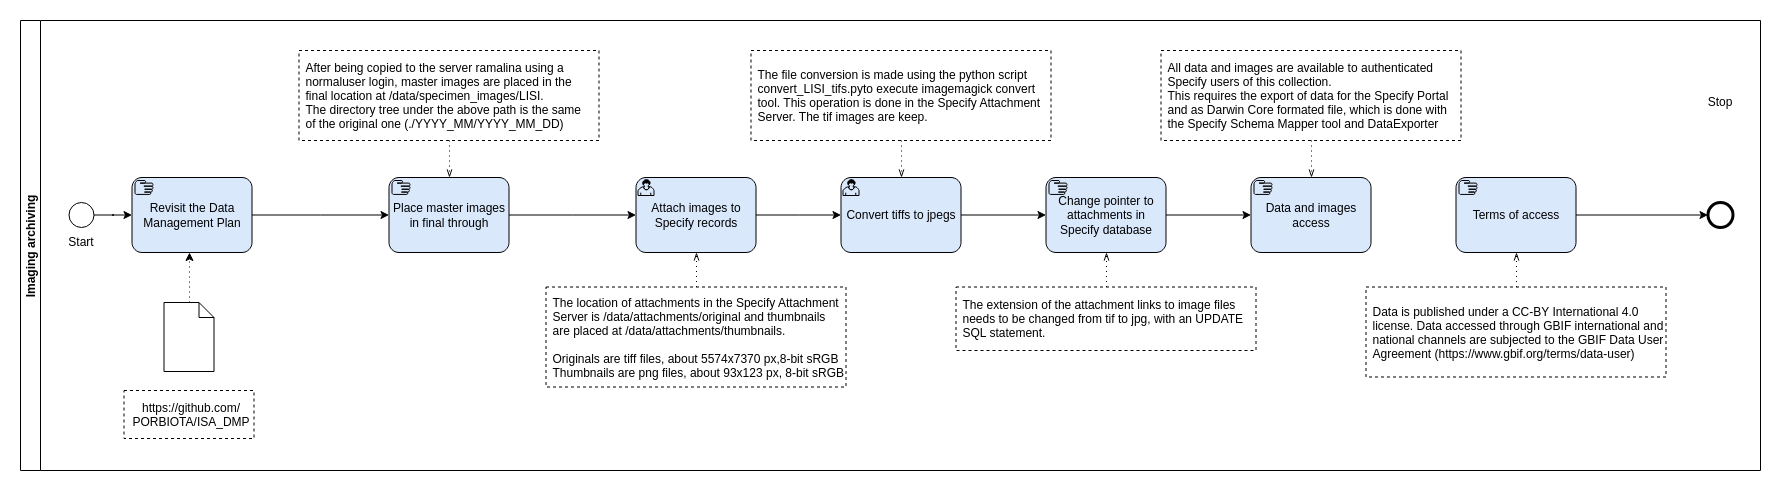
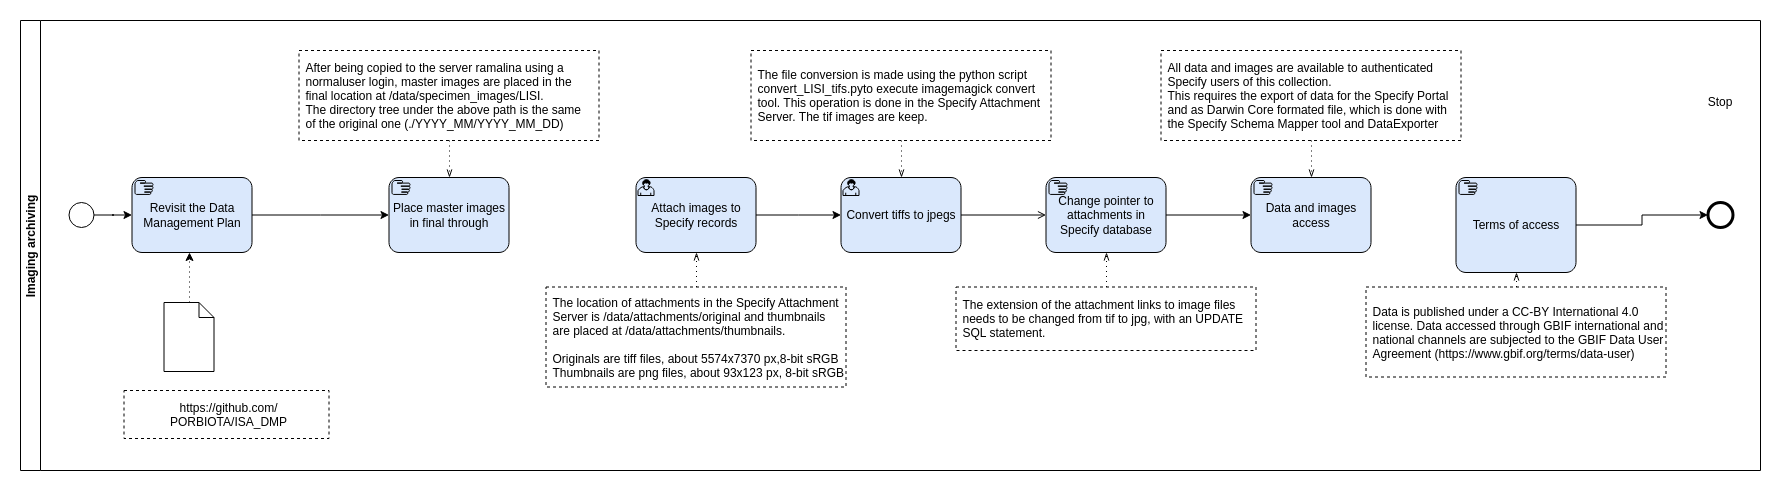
(569, 215) -> none
(1038, 215) -> (1039, 215)
(1516, 215) -> (1516, 225)
(82, 243) -> none
(189, 415) -> (227, 415)
